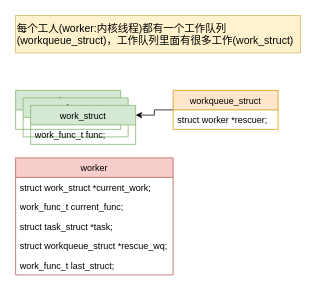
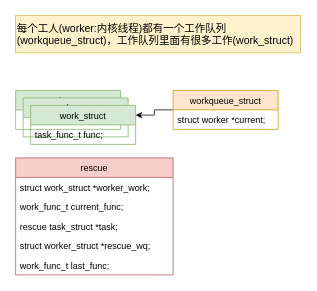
(231, 120) -> (231, 120)
(75, 135) -> (75, 135)
(94, 168) -> (94, 168)
(99, 188) -> (97, 188)
(79, 227) -> (79, 227)
(104, 246) -> (97, 246)
(76, 266) -> (71, 266)
